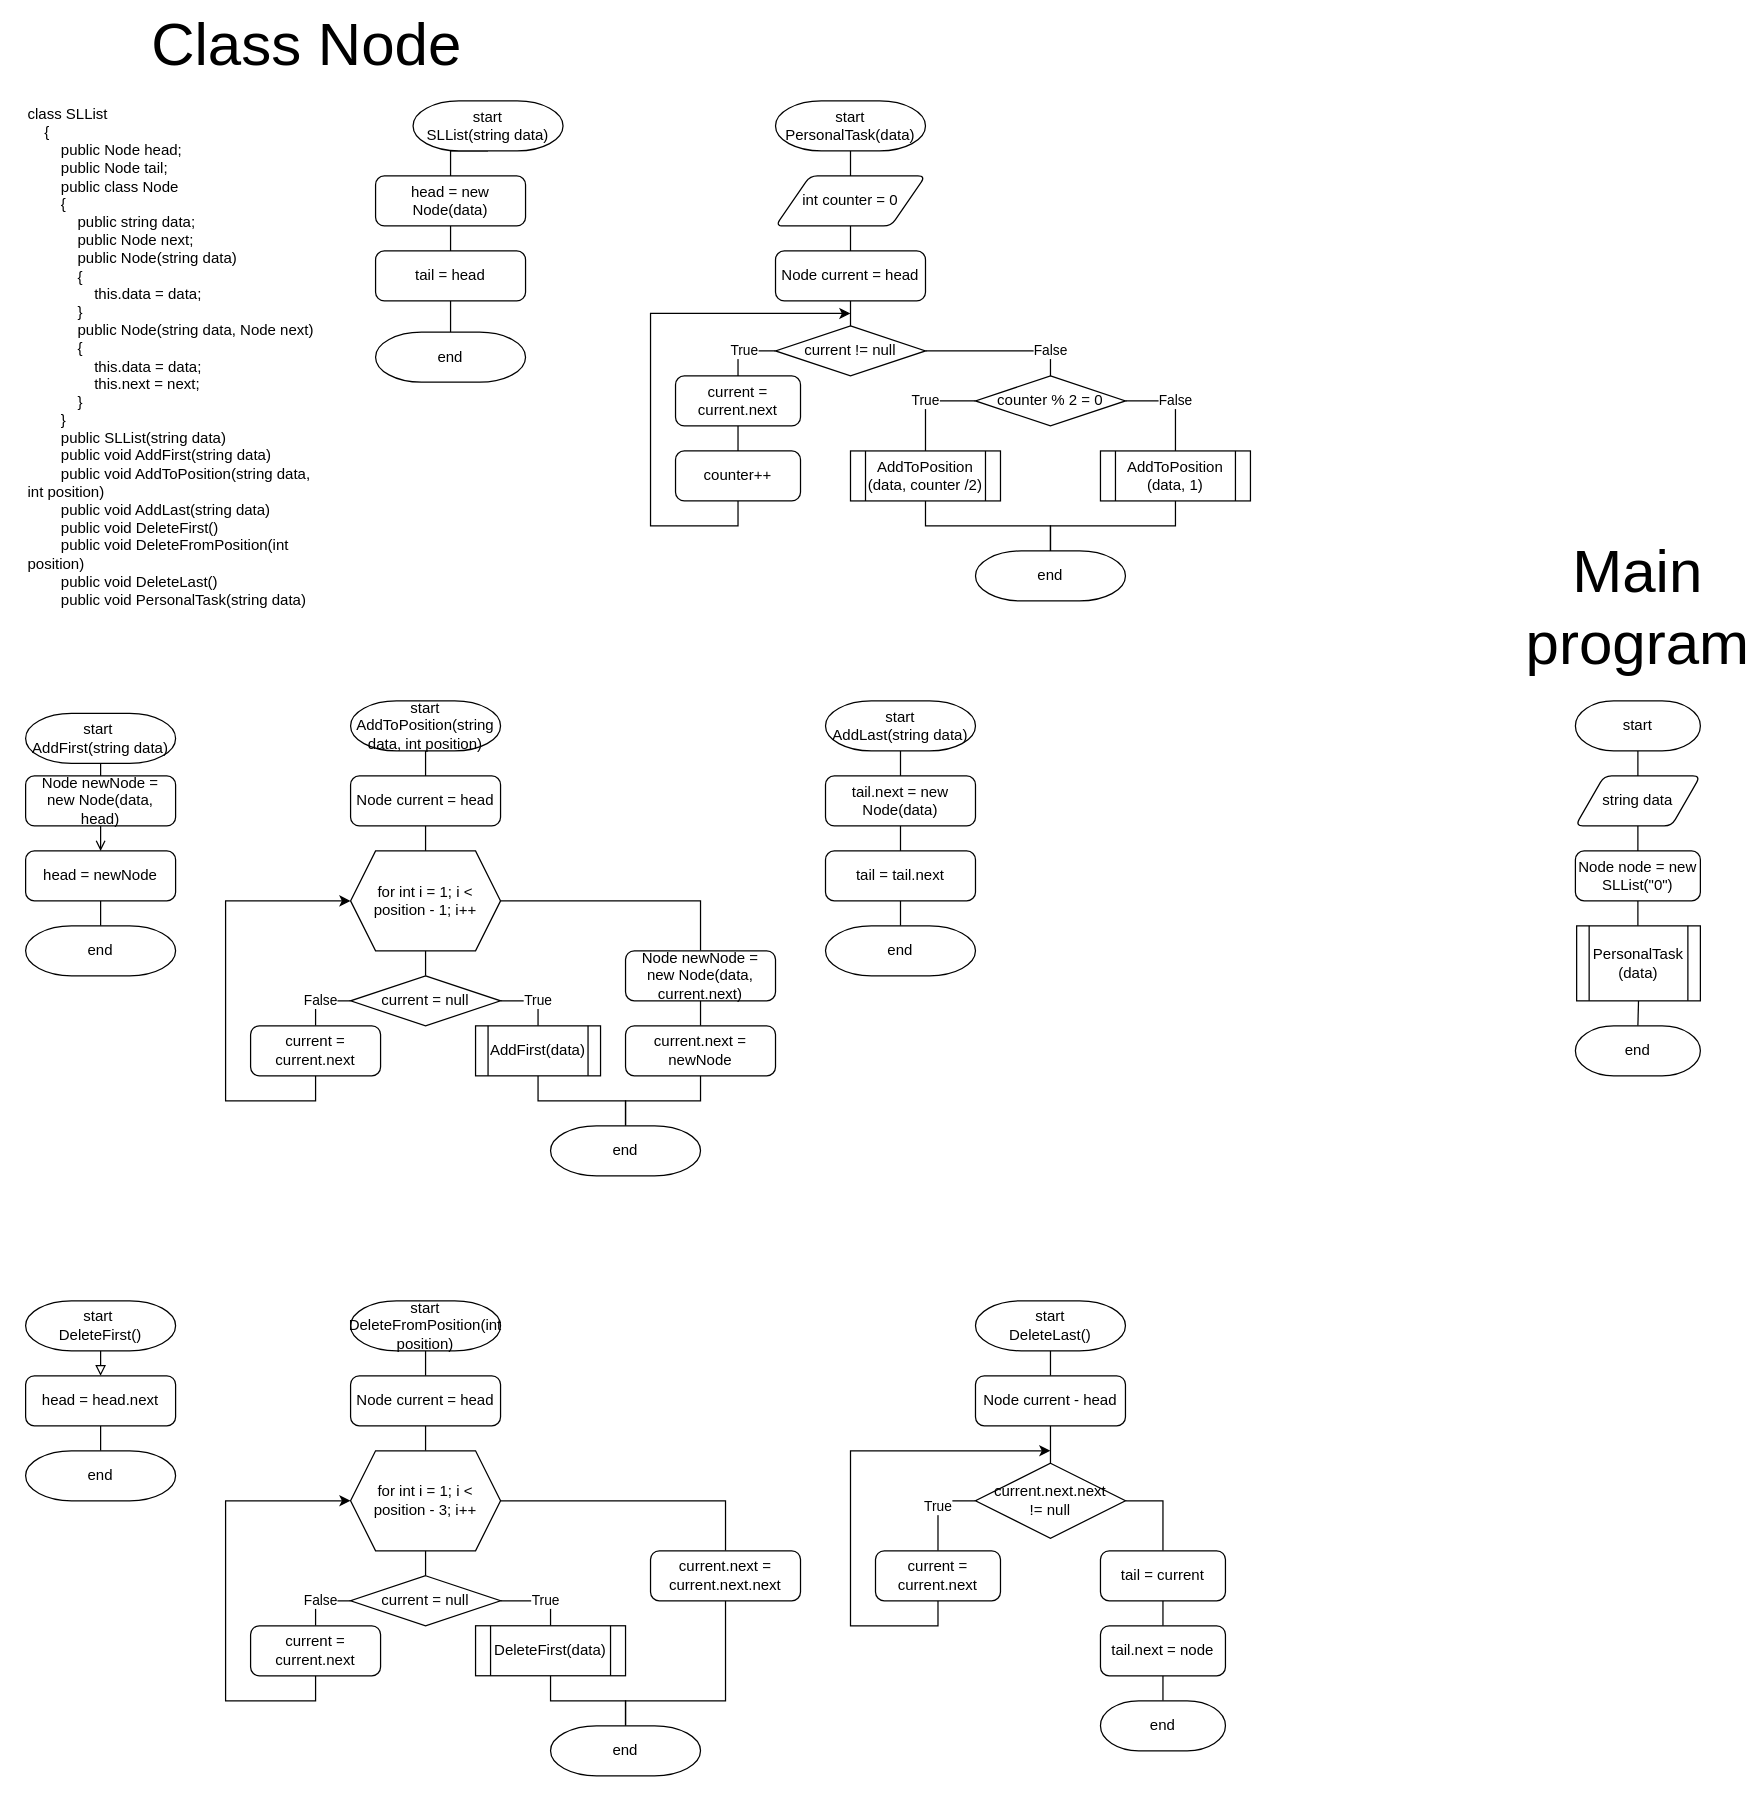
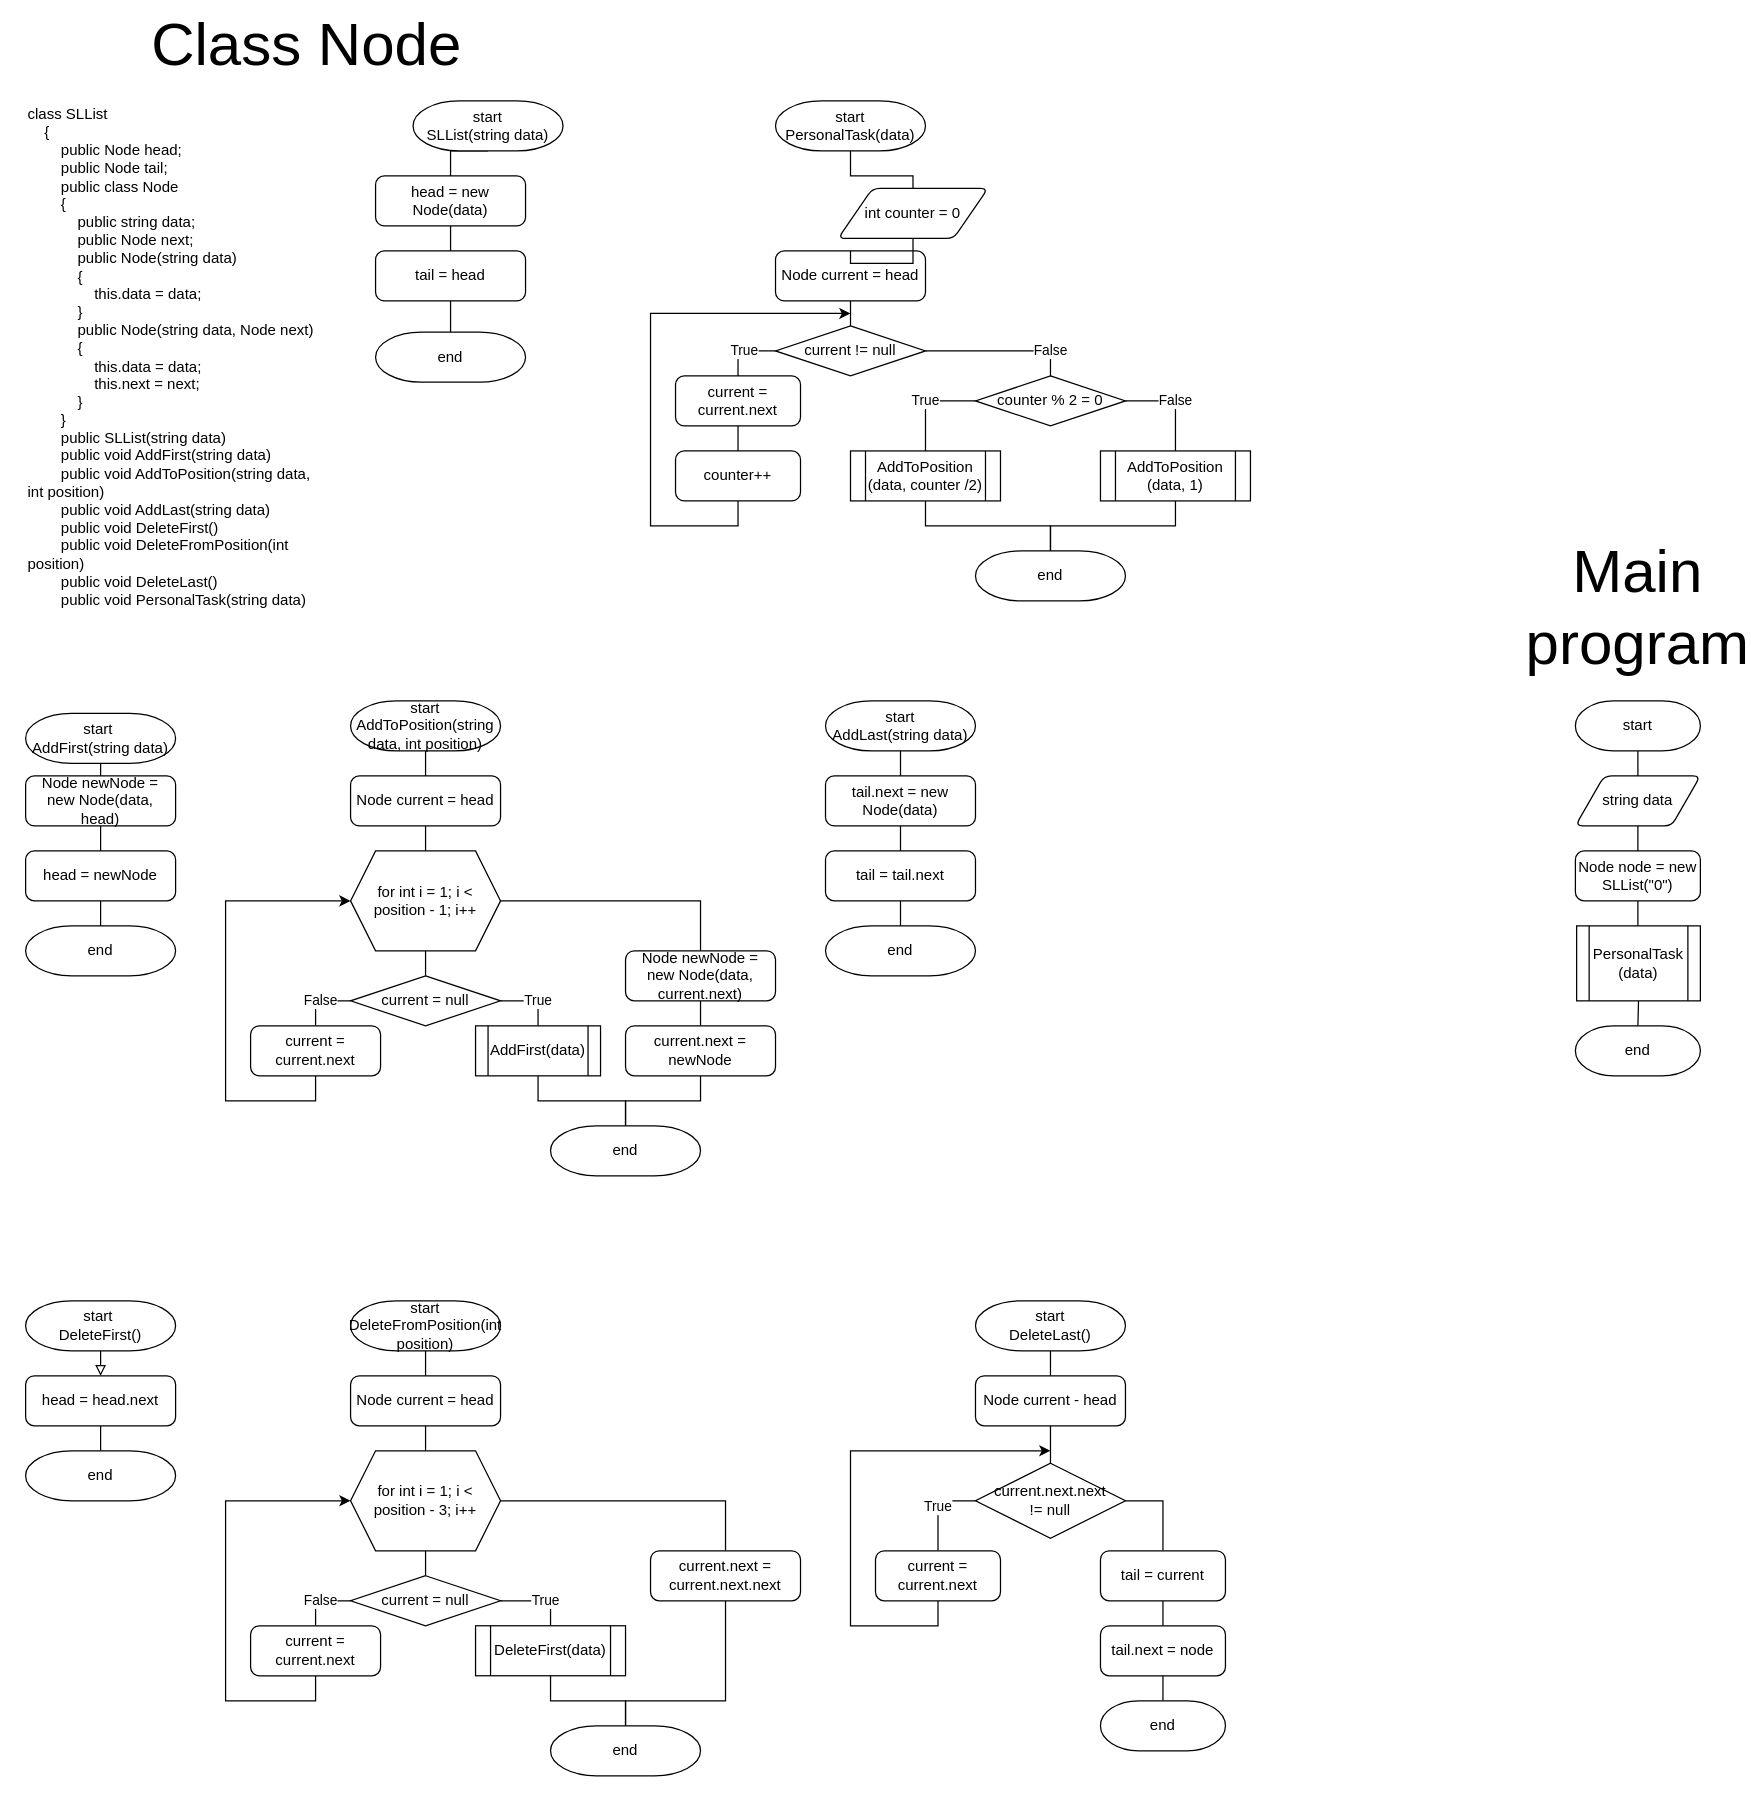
(851, 201) -> (913, 213)
(101, 844) -> (101, 845)
